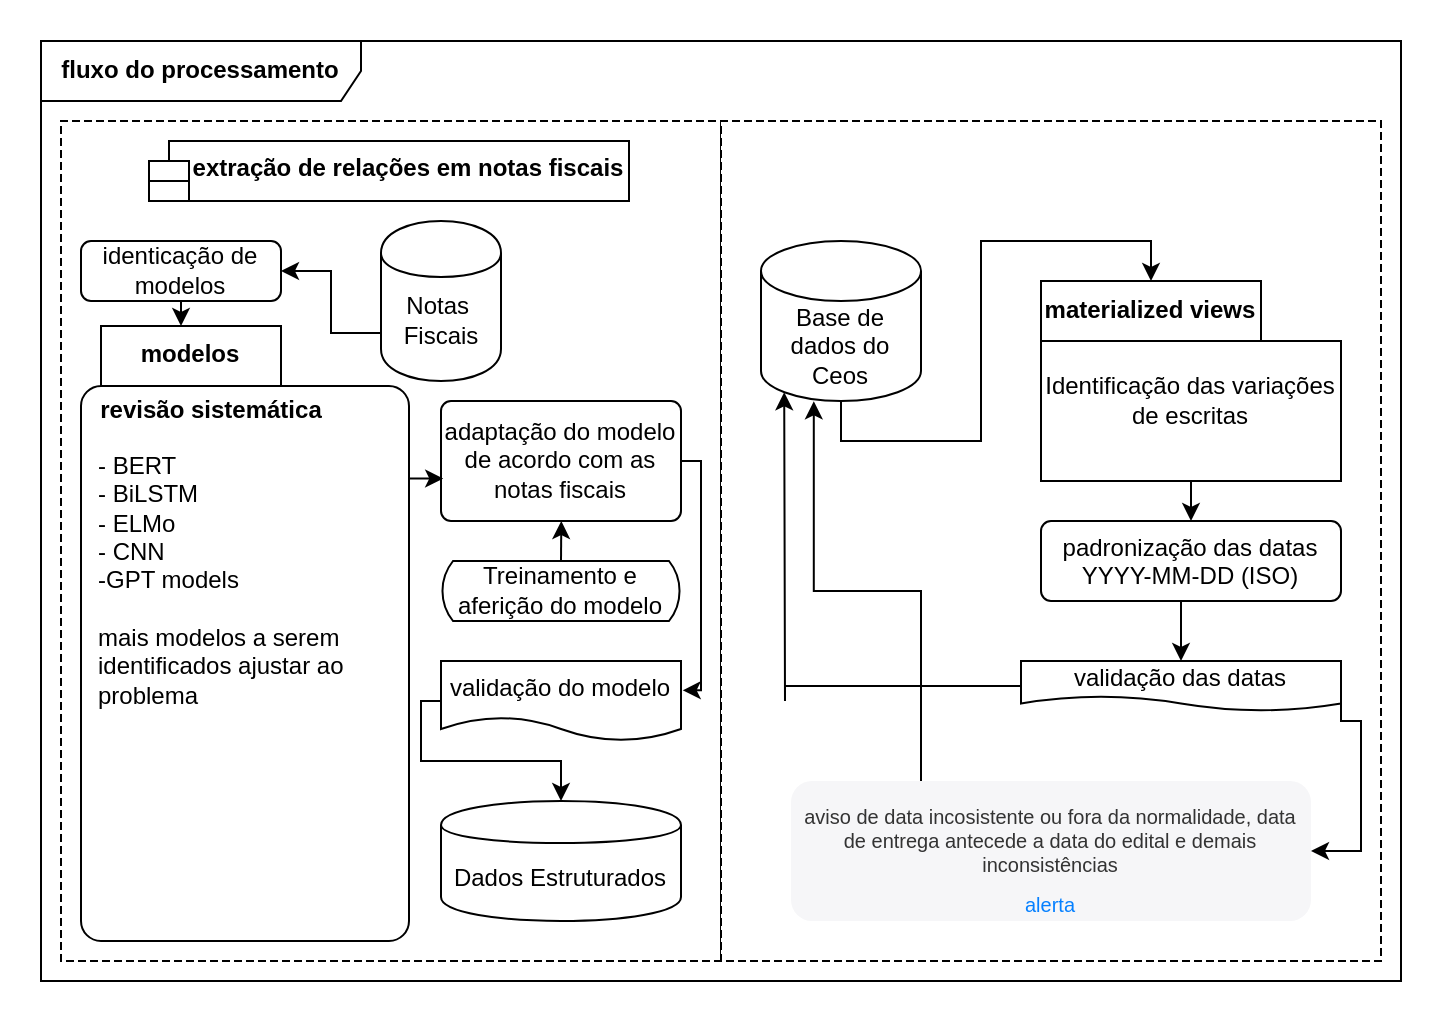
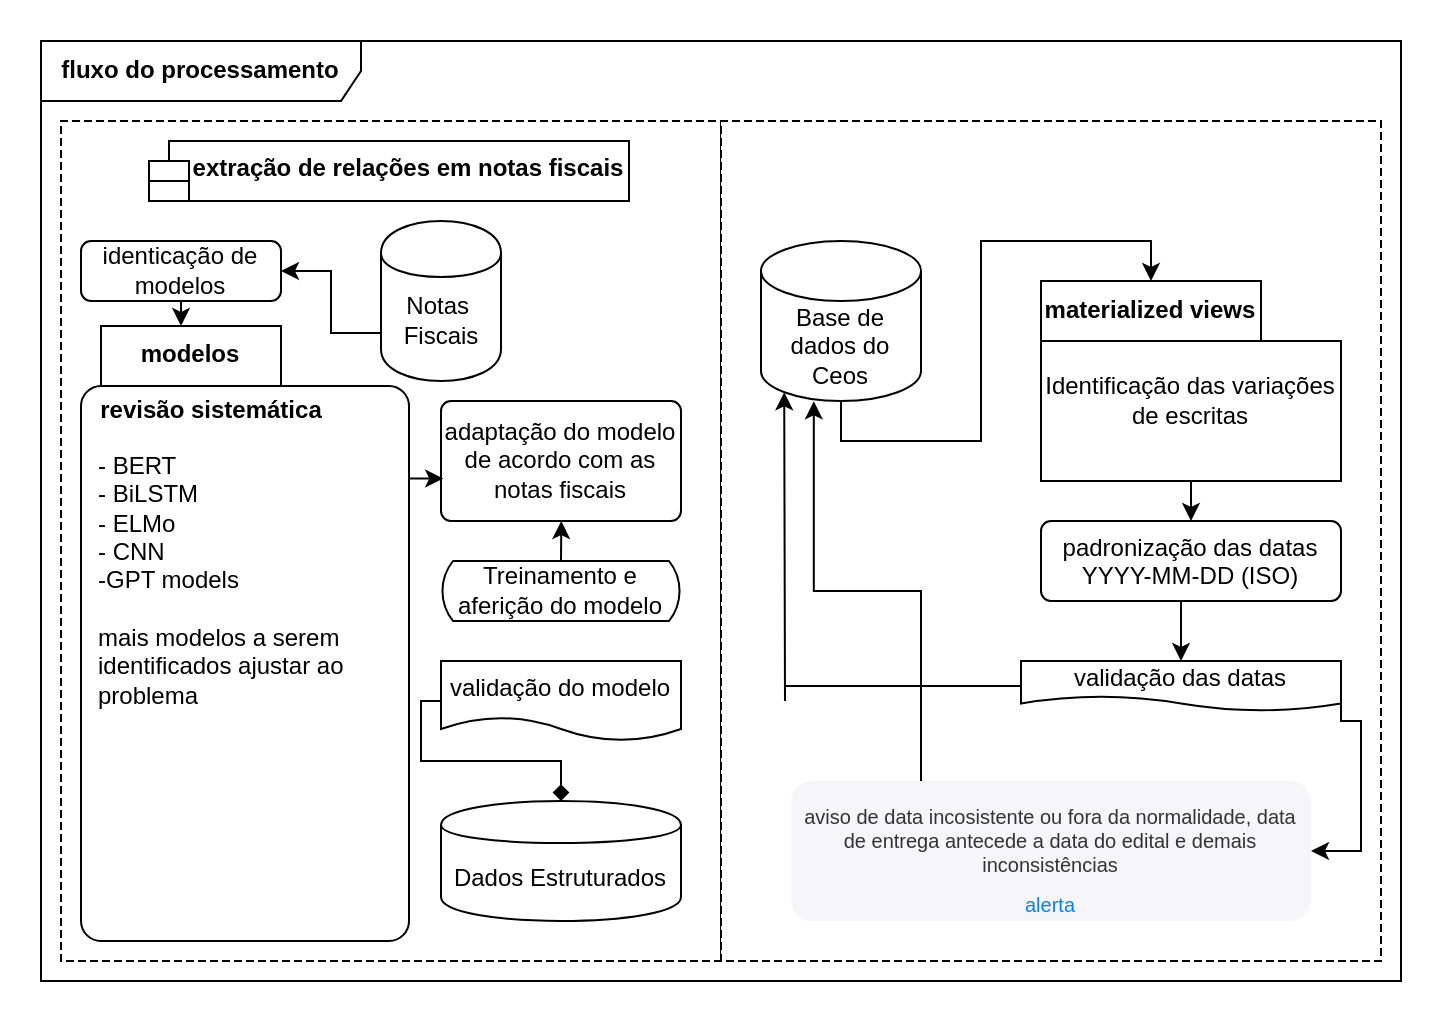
(701, 568) -> none
(561, 786) -> (561, 785)
